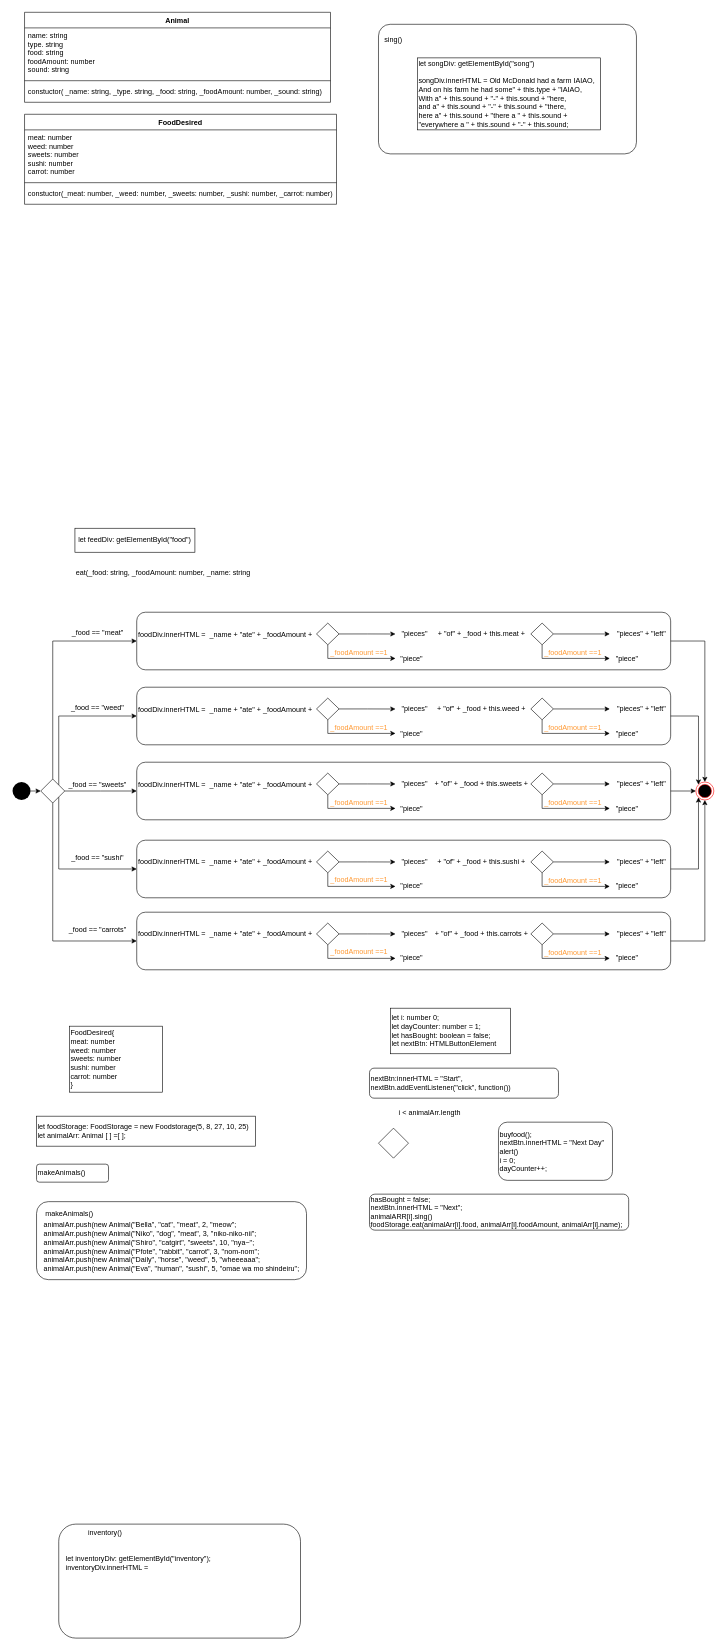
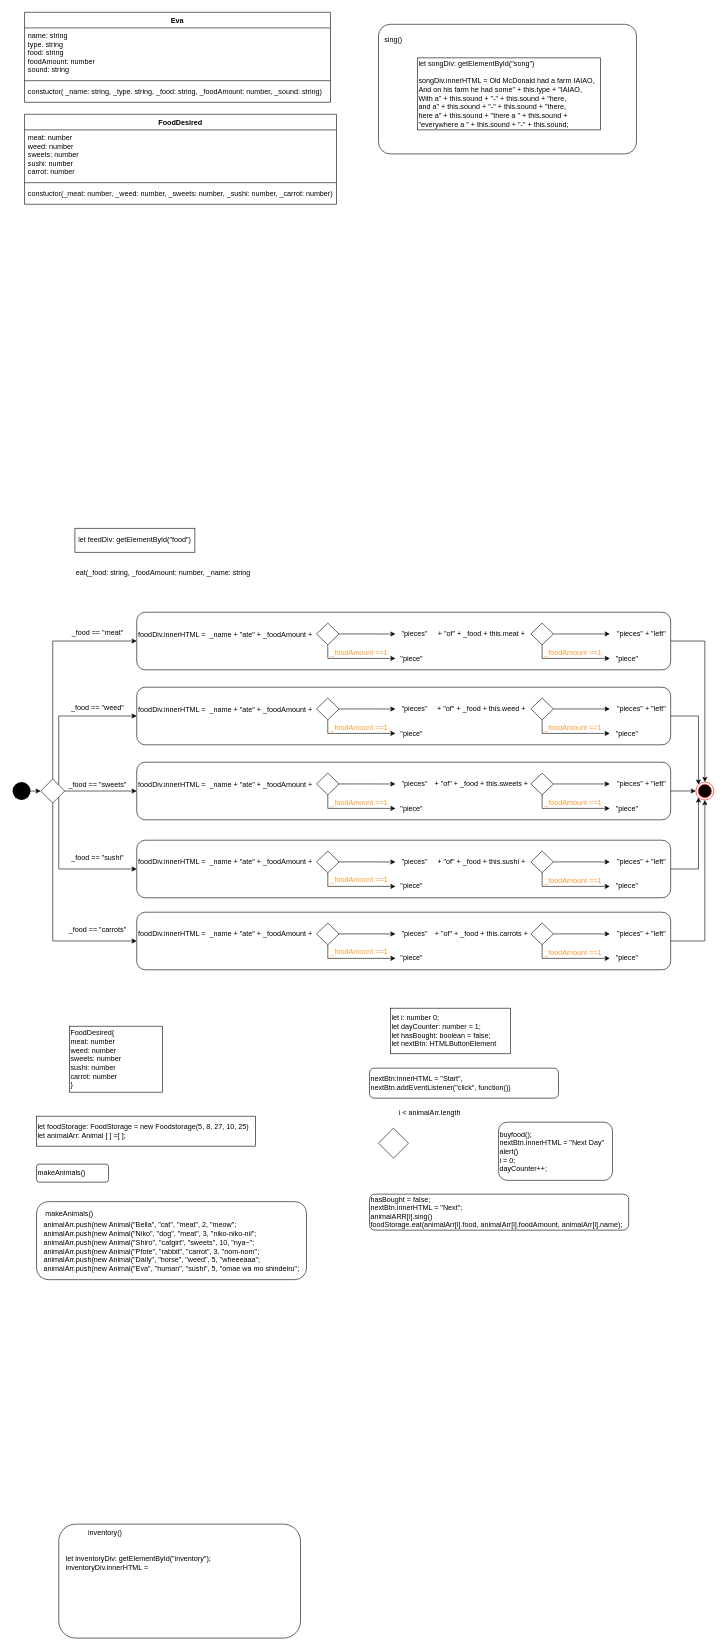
(177, 20) -> (177, 20)
